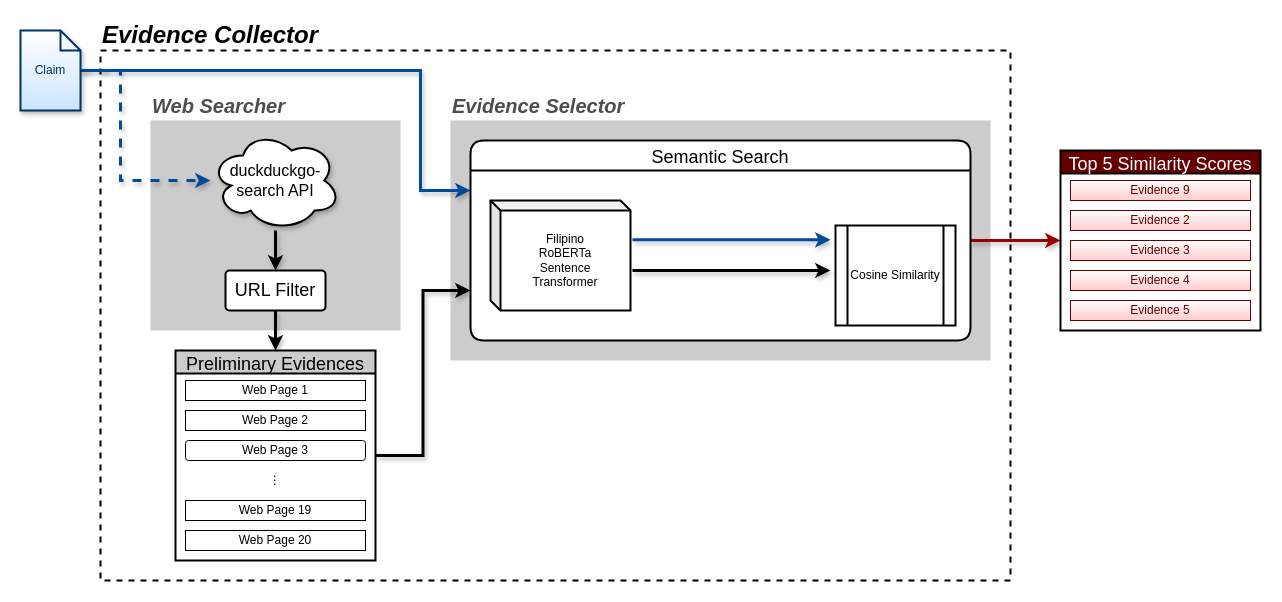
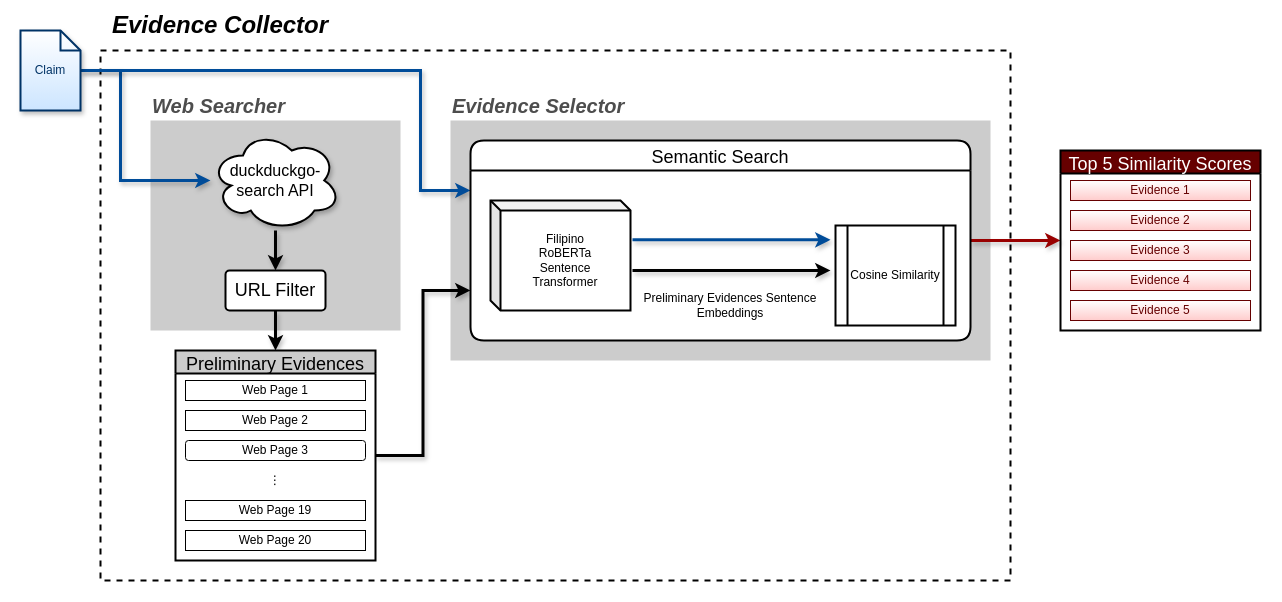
(216, 36) -> (226, 26)
(121, 166) -> (121, 166)
(1161, 191) -> (1161, 191)
none -> (731, 306)
